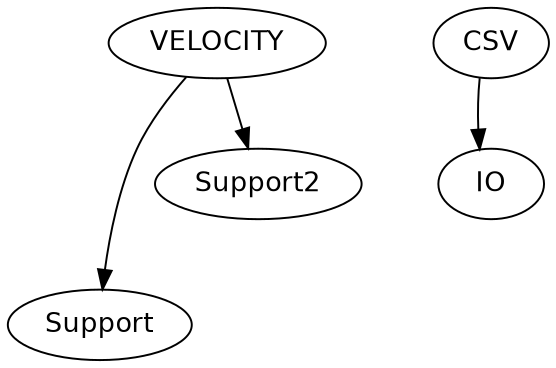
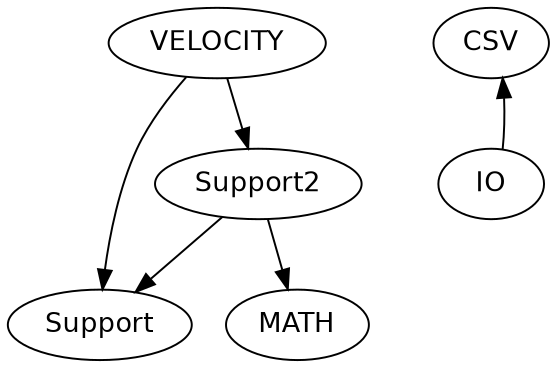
(478, 104) -> (504, 124)
none -> (187, 248)
none -> (297, 325)
